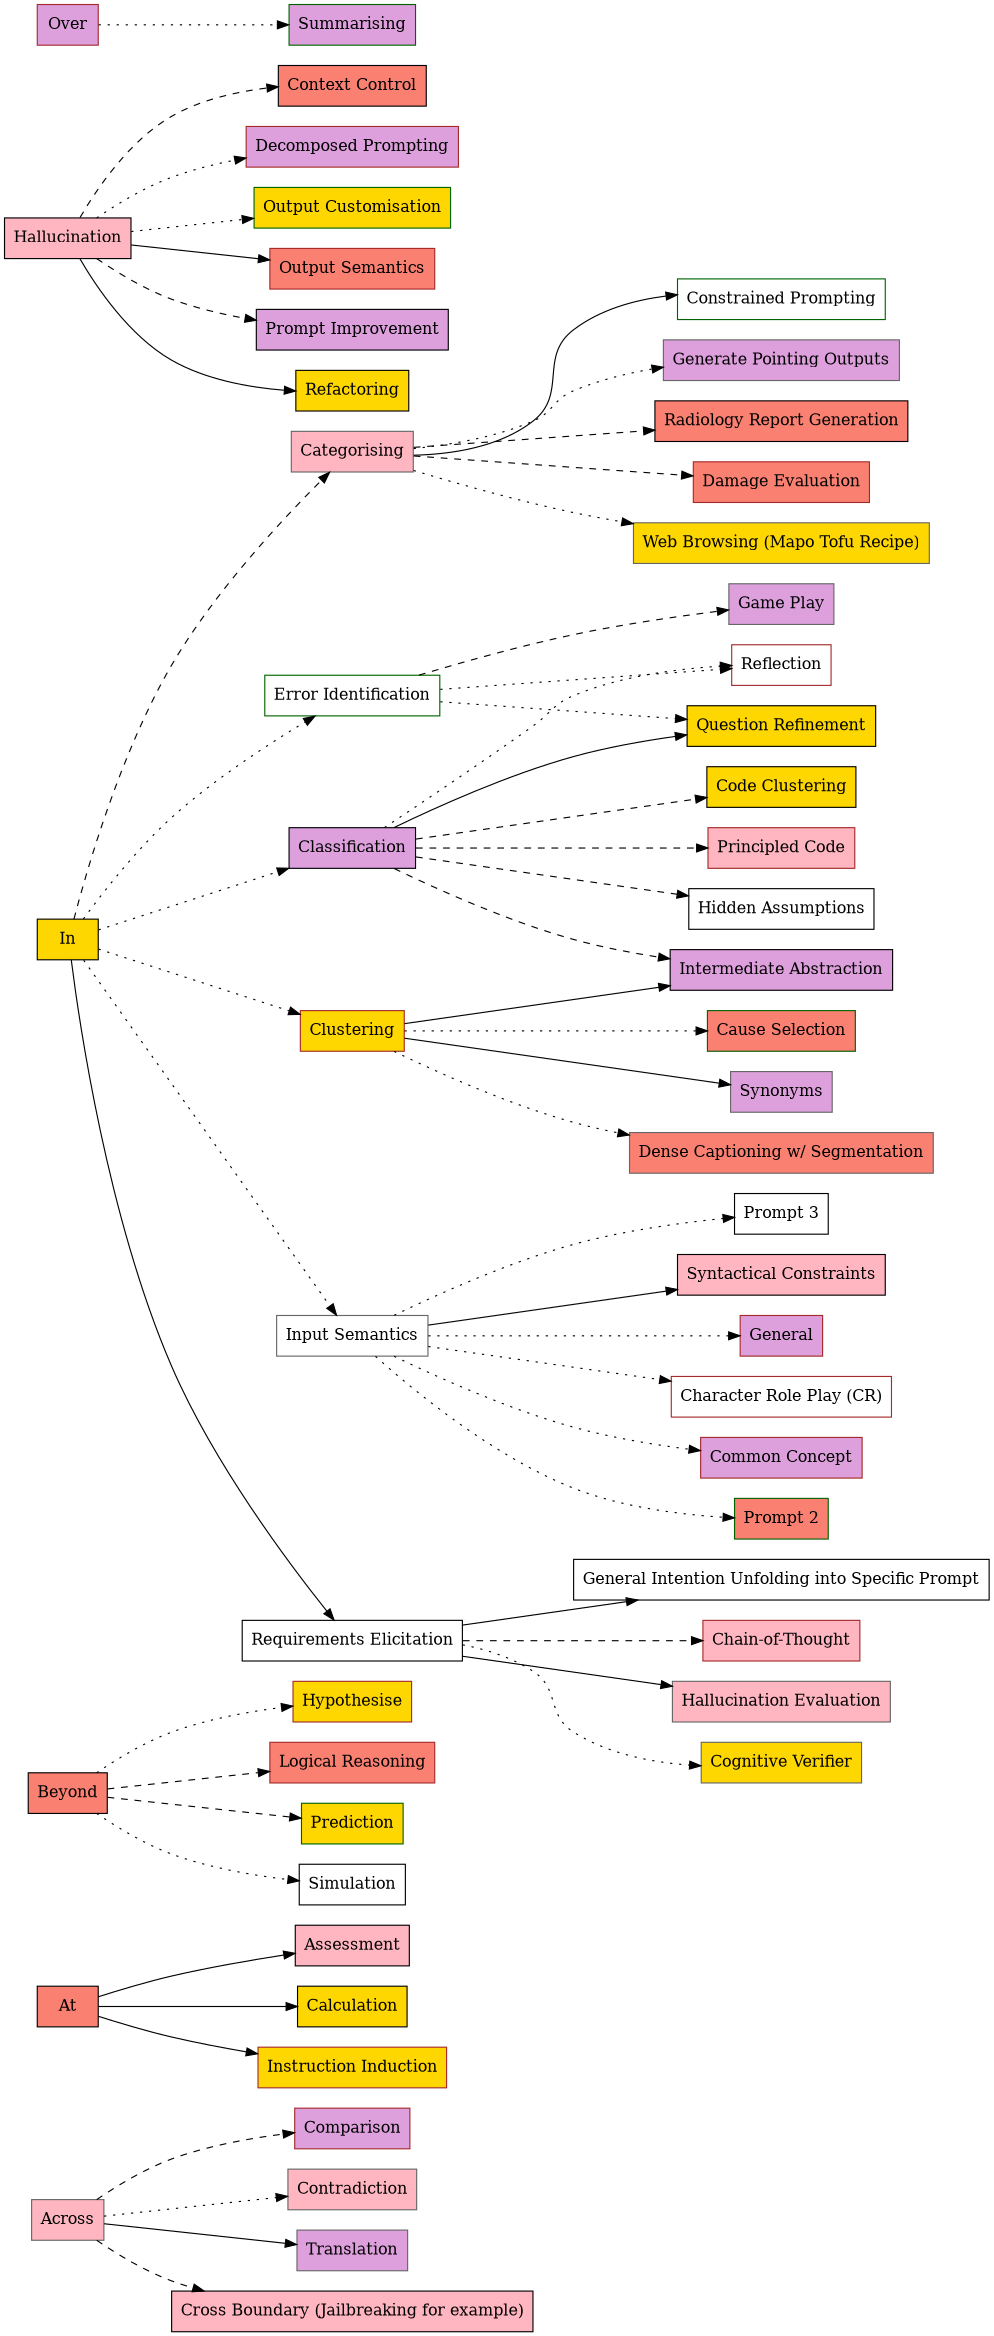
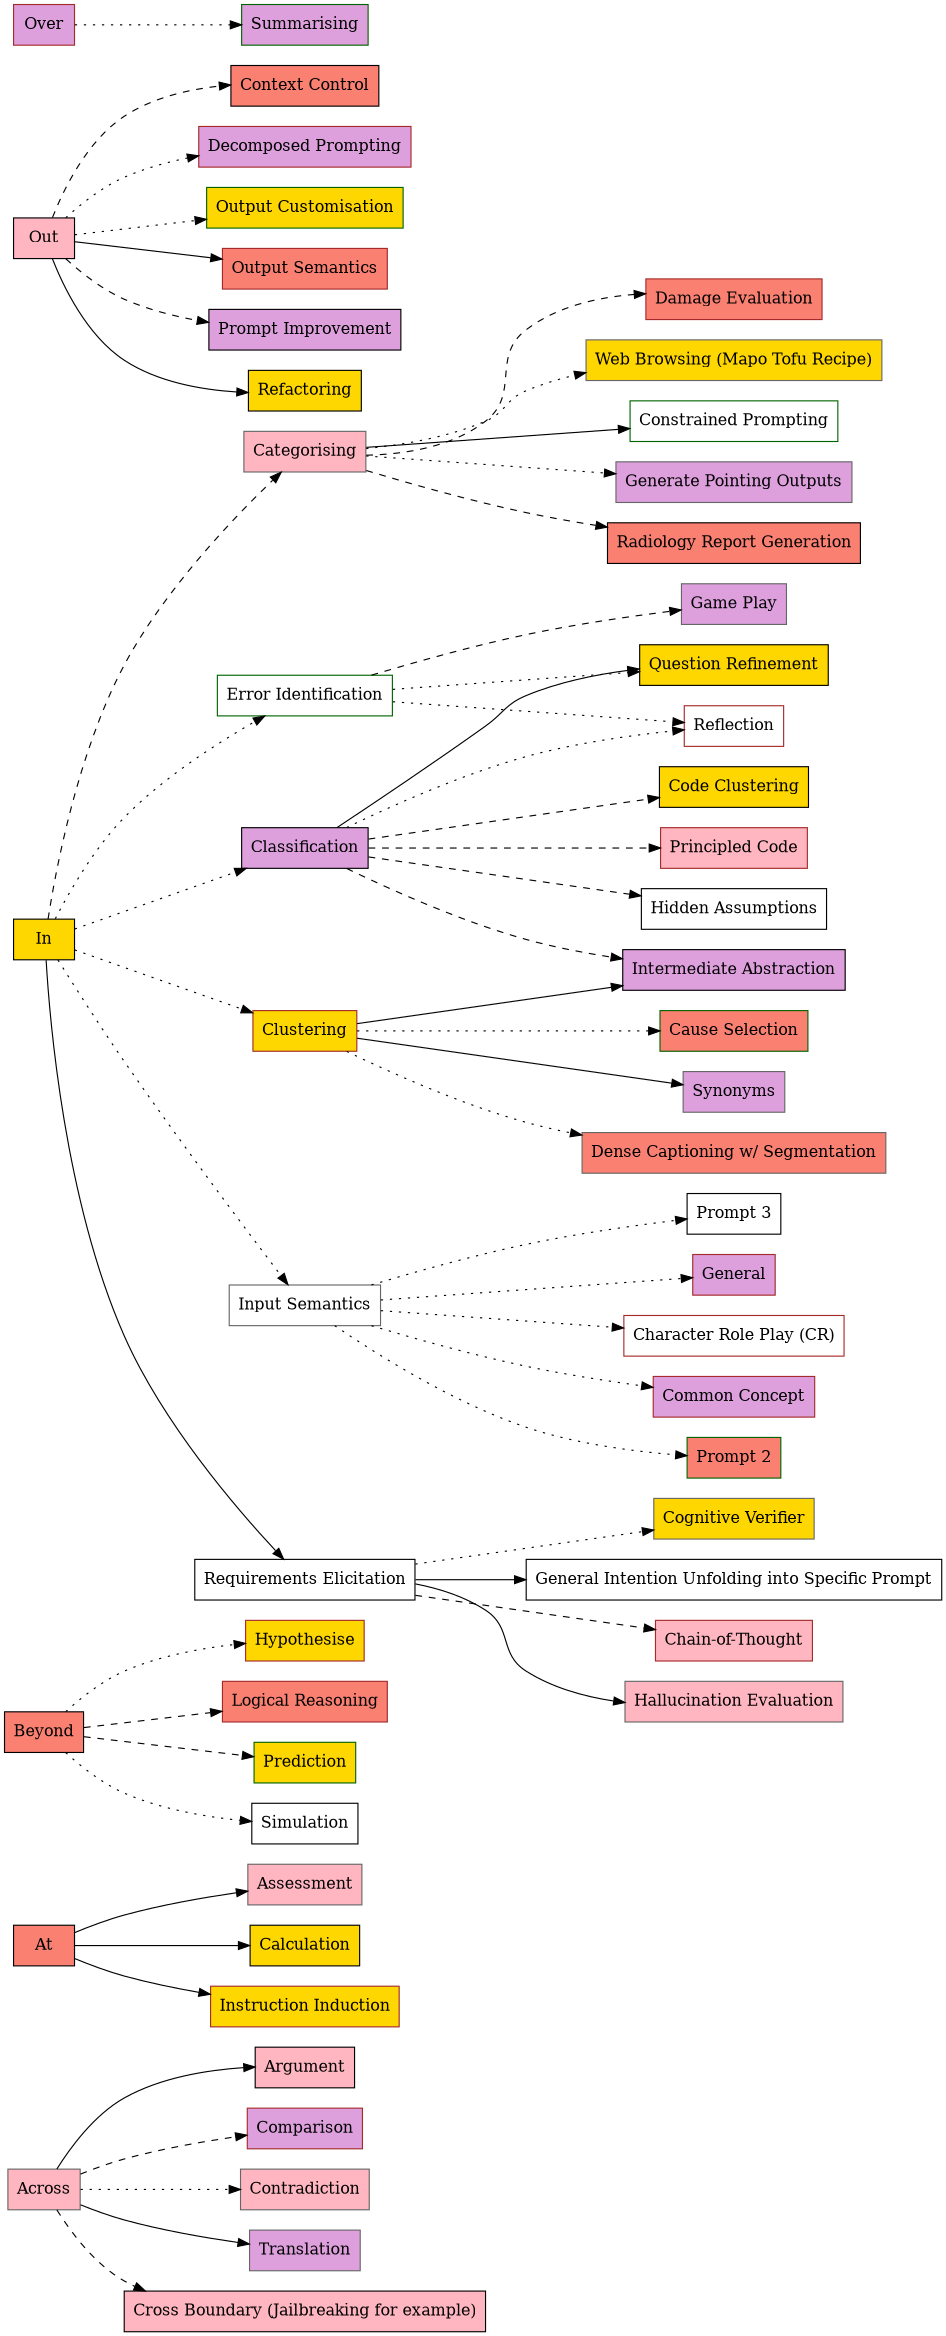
(68, 238) -> (44, 238)
(781, 1275) -> none
(352, 1946) -> (305, 1885)
none -> (305, 2068)
